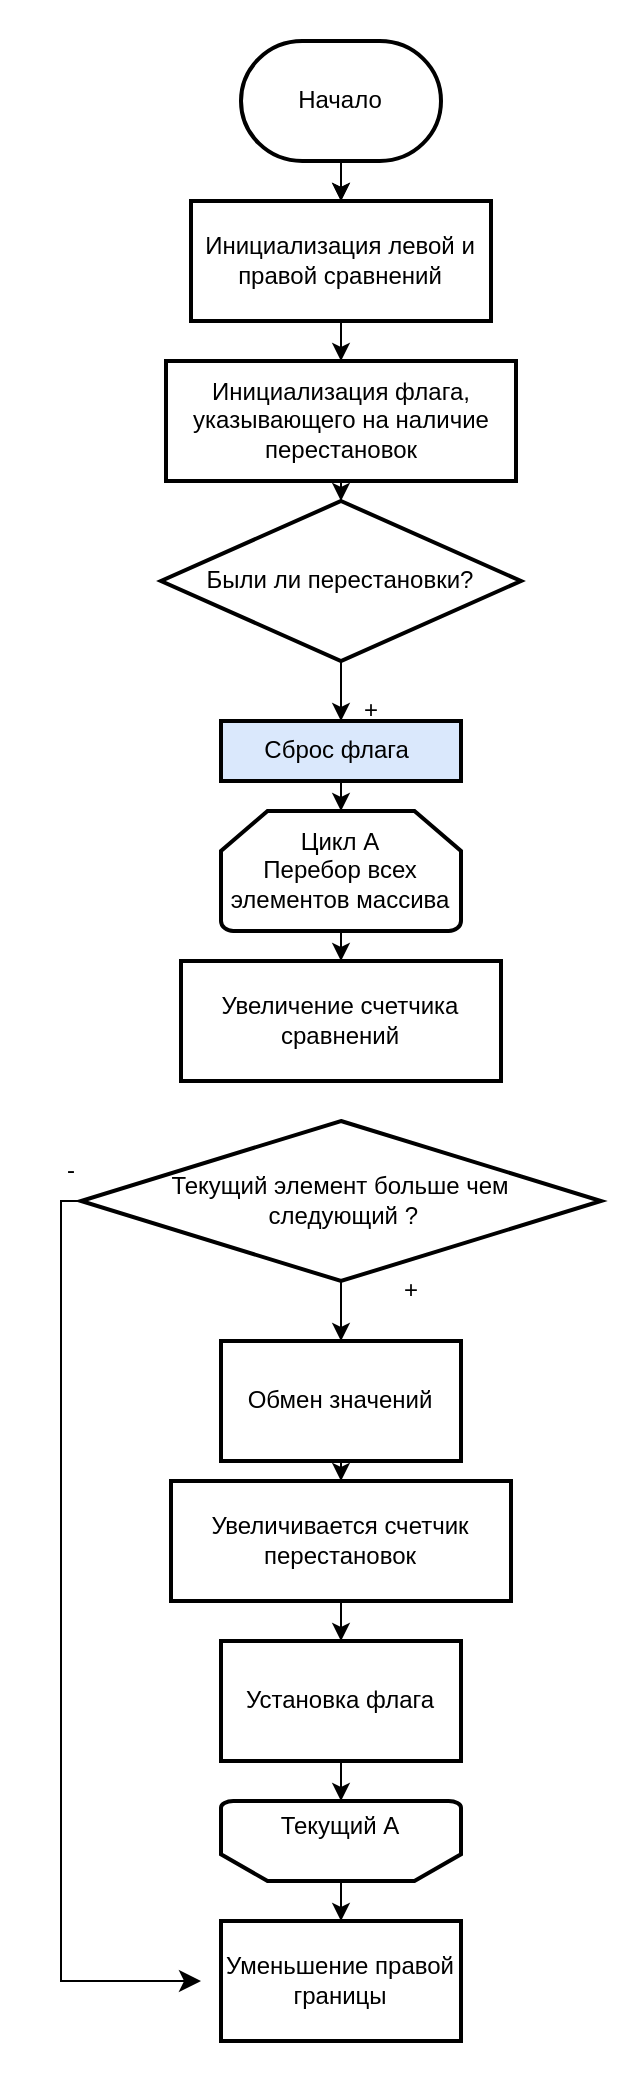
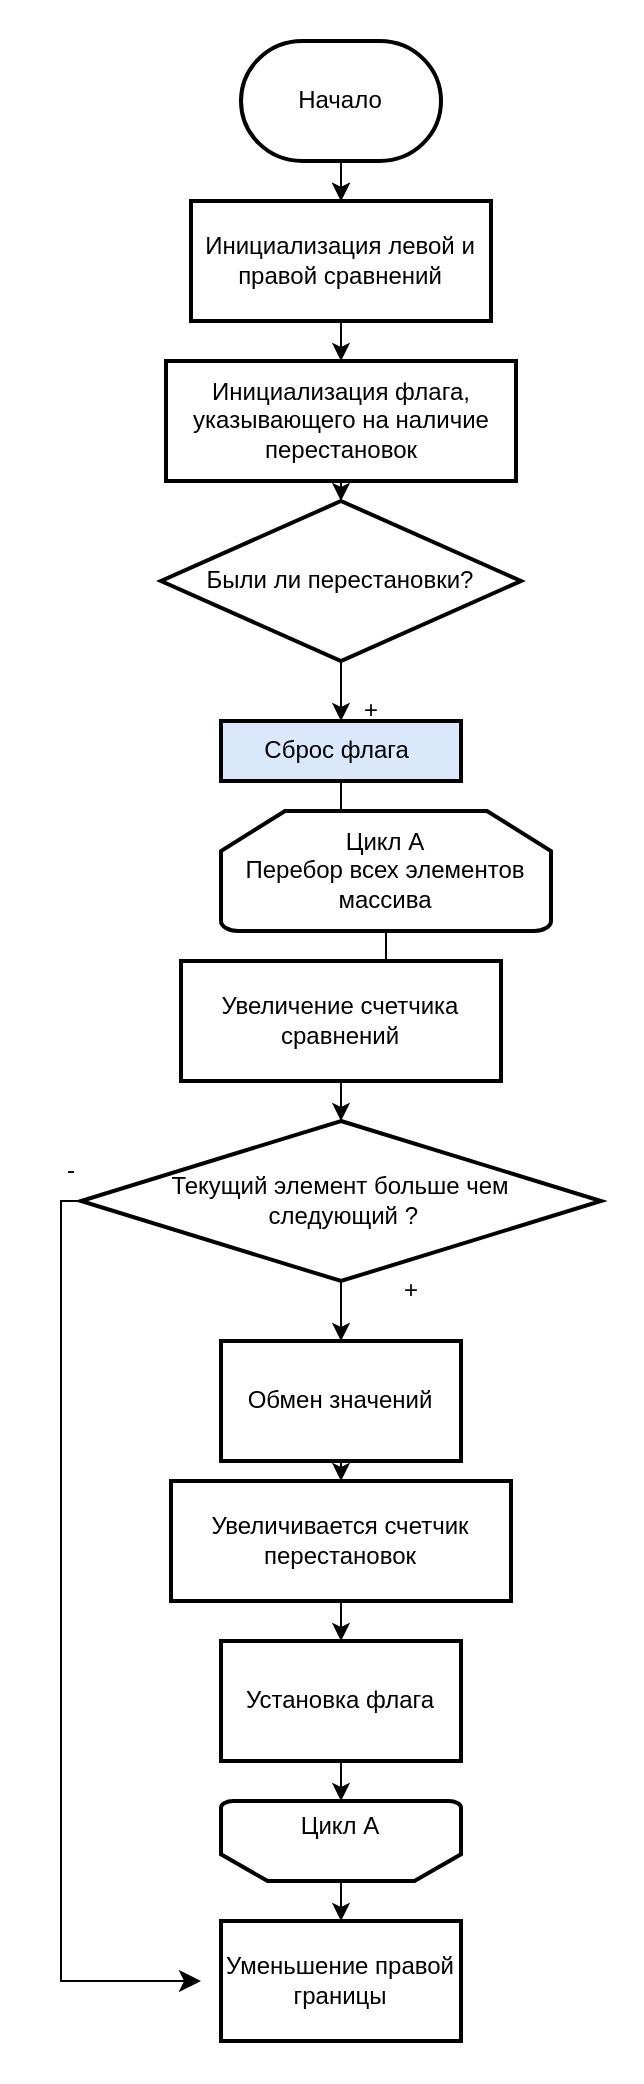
(341, 871) -> (386, 871)
none -> (341, 1108)
(341, 1841) -> (341, 1841)
